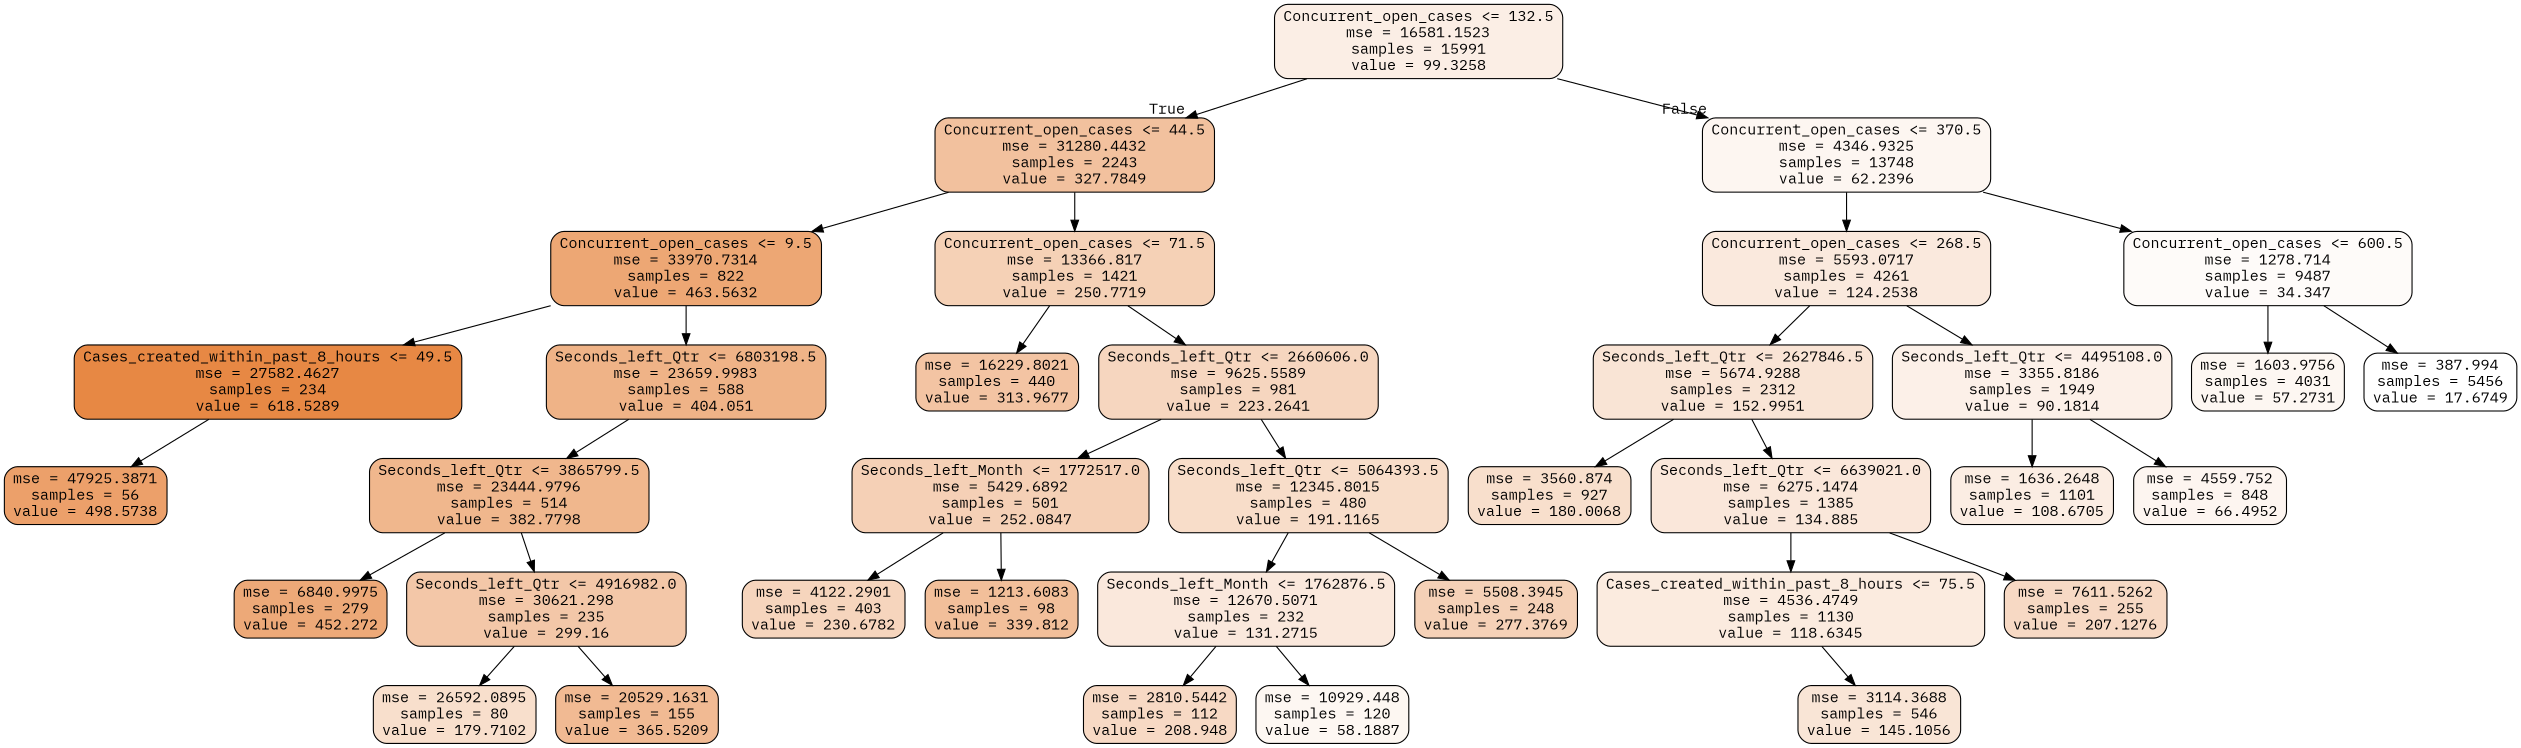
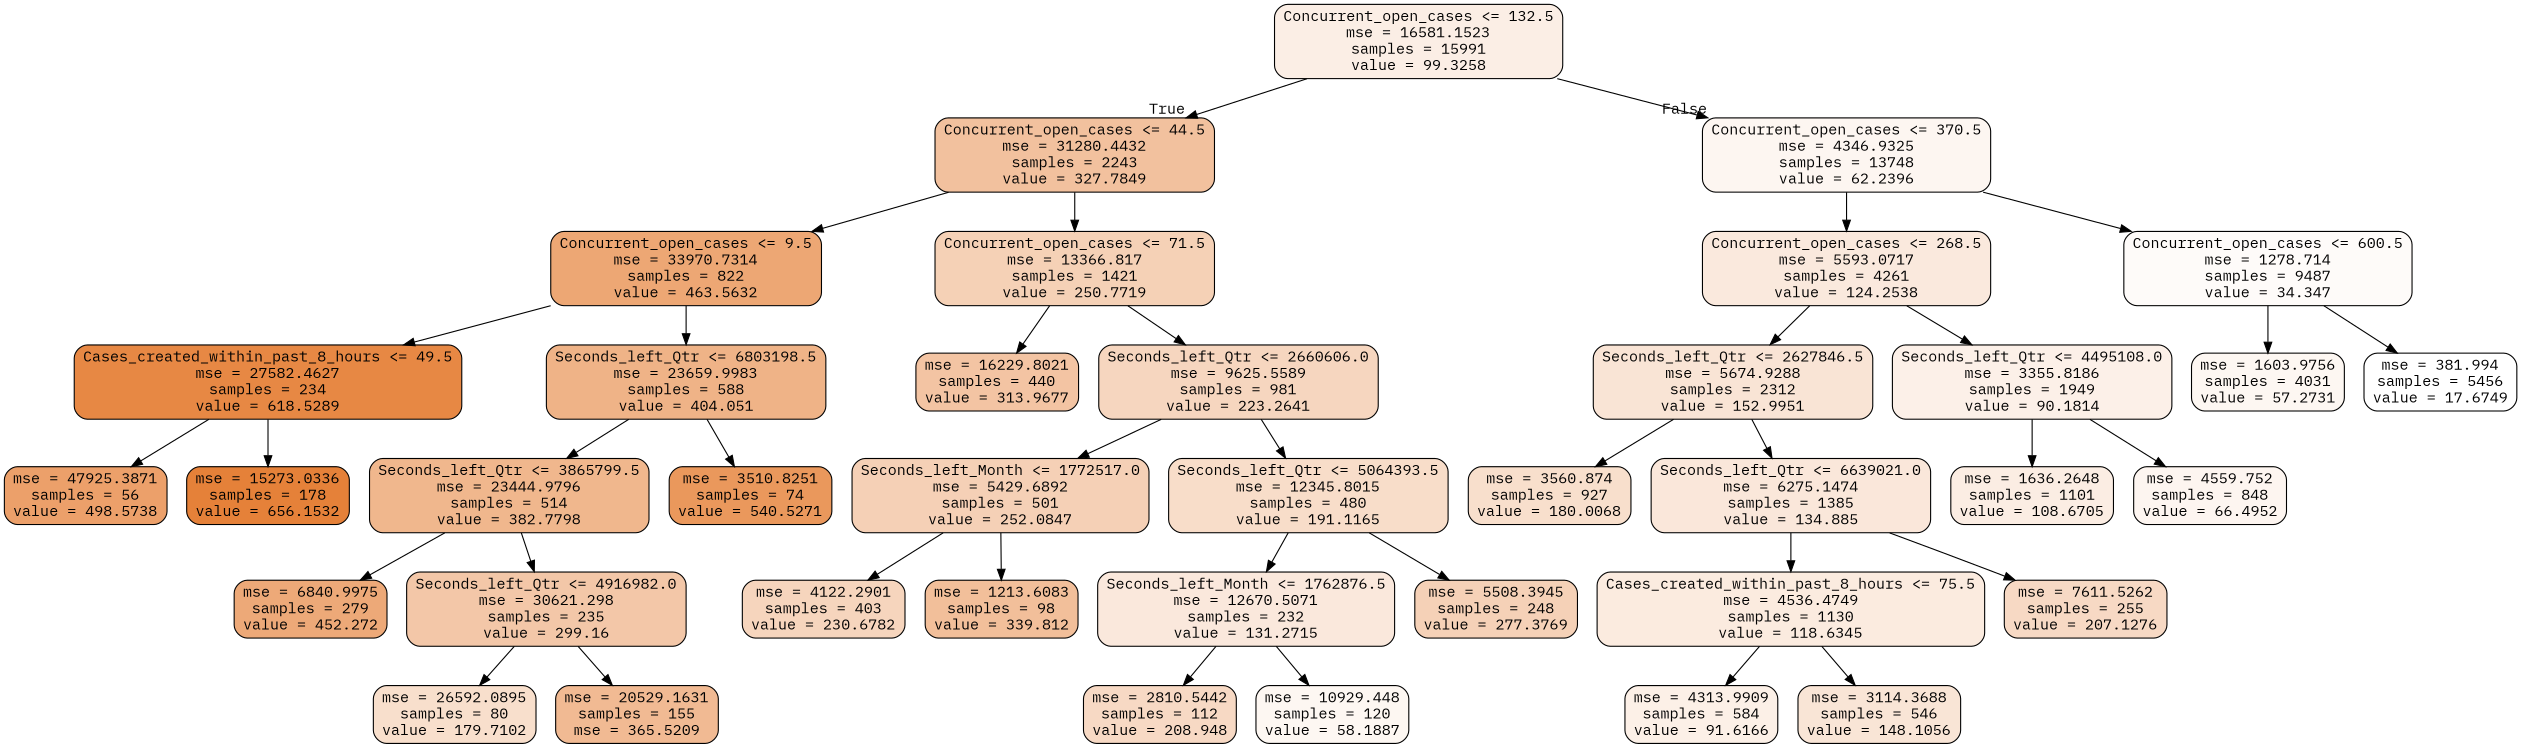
(2440, 382) -> (2440, 382)
none -> (268, 496)
none -> (751, 496)
(637, 714) -> (637, 714)
none -> (1701, 714)
(1879, 714) -> (1879, 714)
